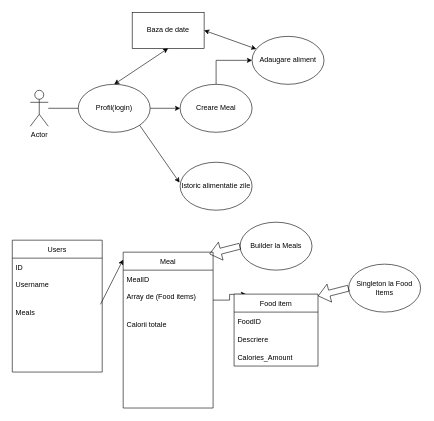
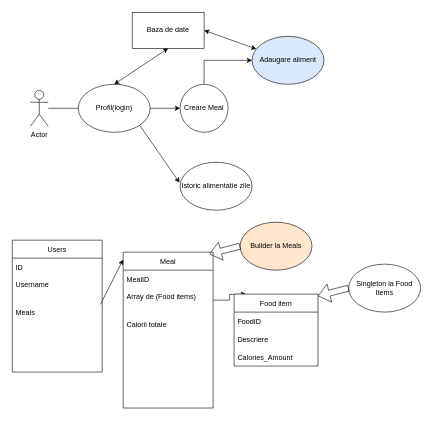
(288, 60) -> (288, 60)
(216, 108) -> (204, 108)
(276, 246) -> (276, 246)
